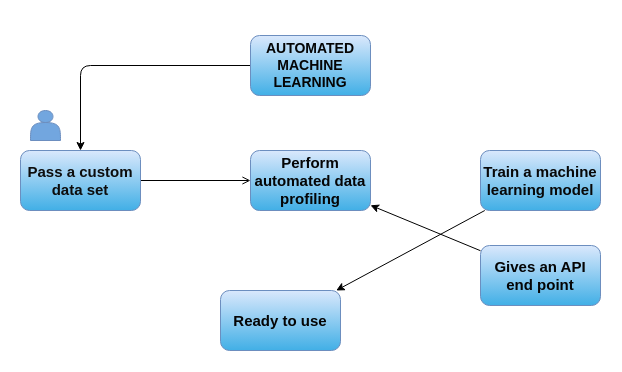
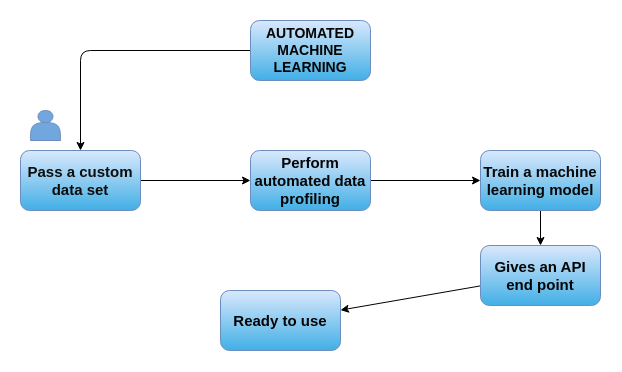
(311, 66) -> (311, 51)
(244, 181) -> (242, 181)
none -> (422, 181)
(428, 229) -> (414, 297)
(413, 249) -> (541, 225)
